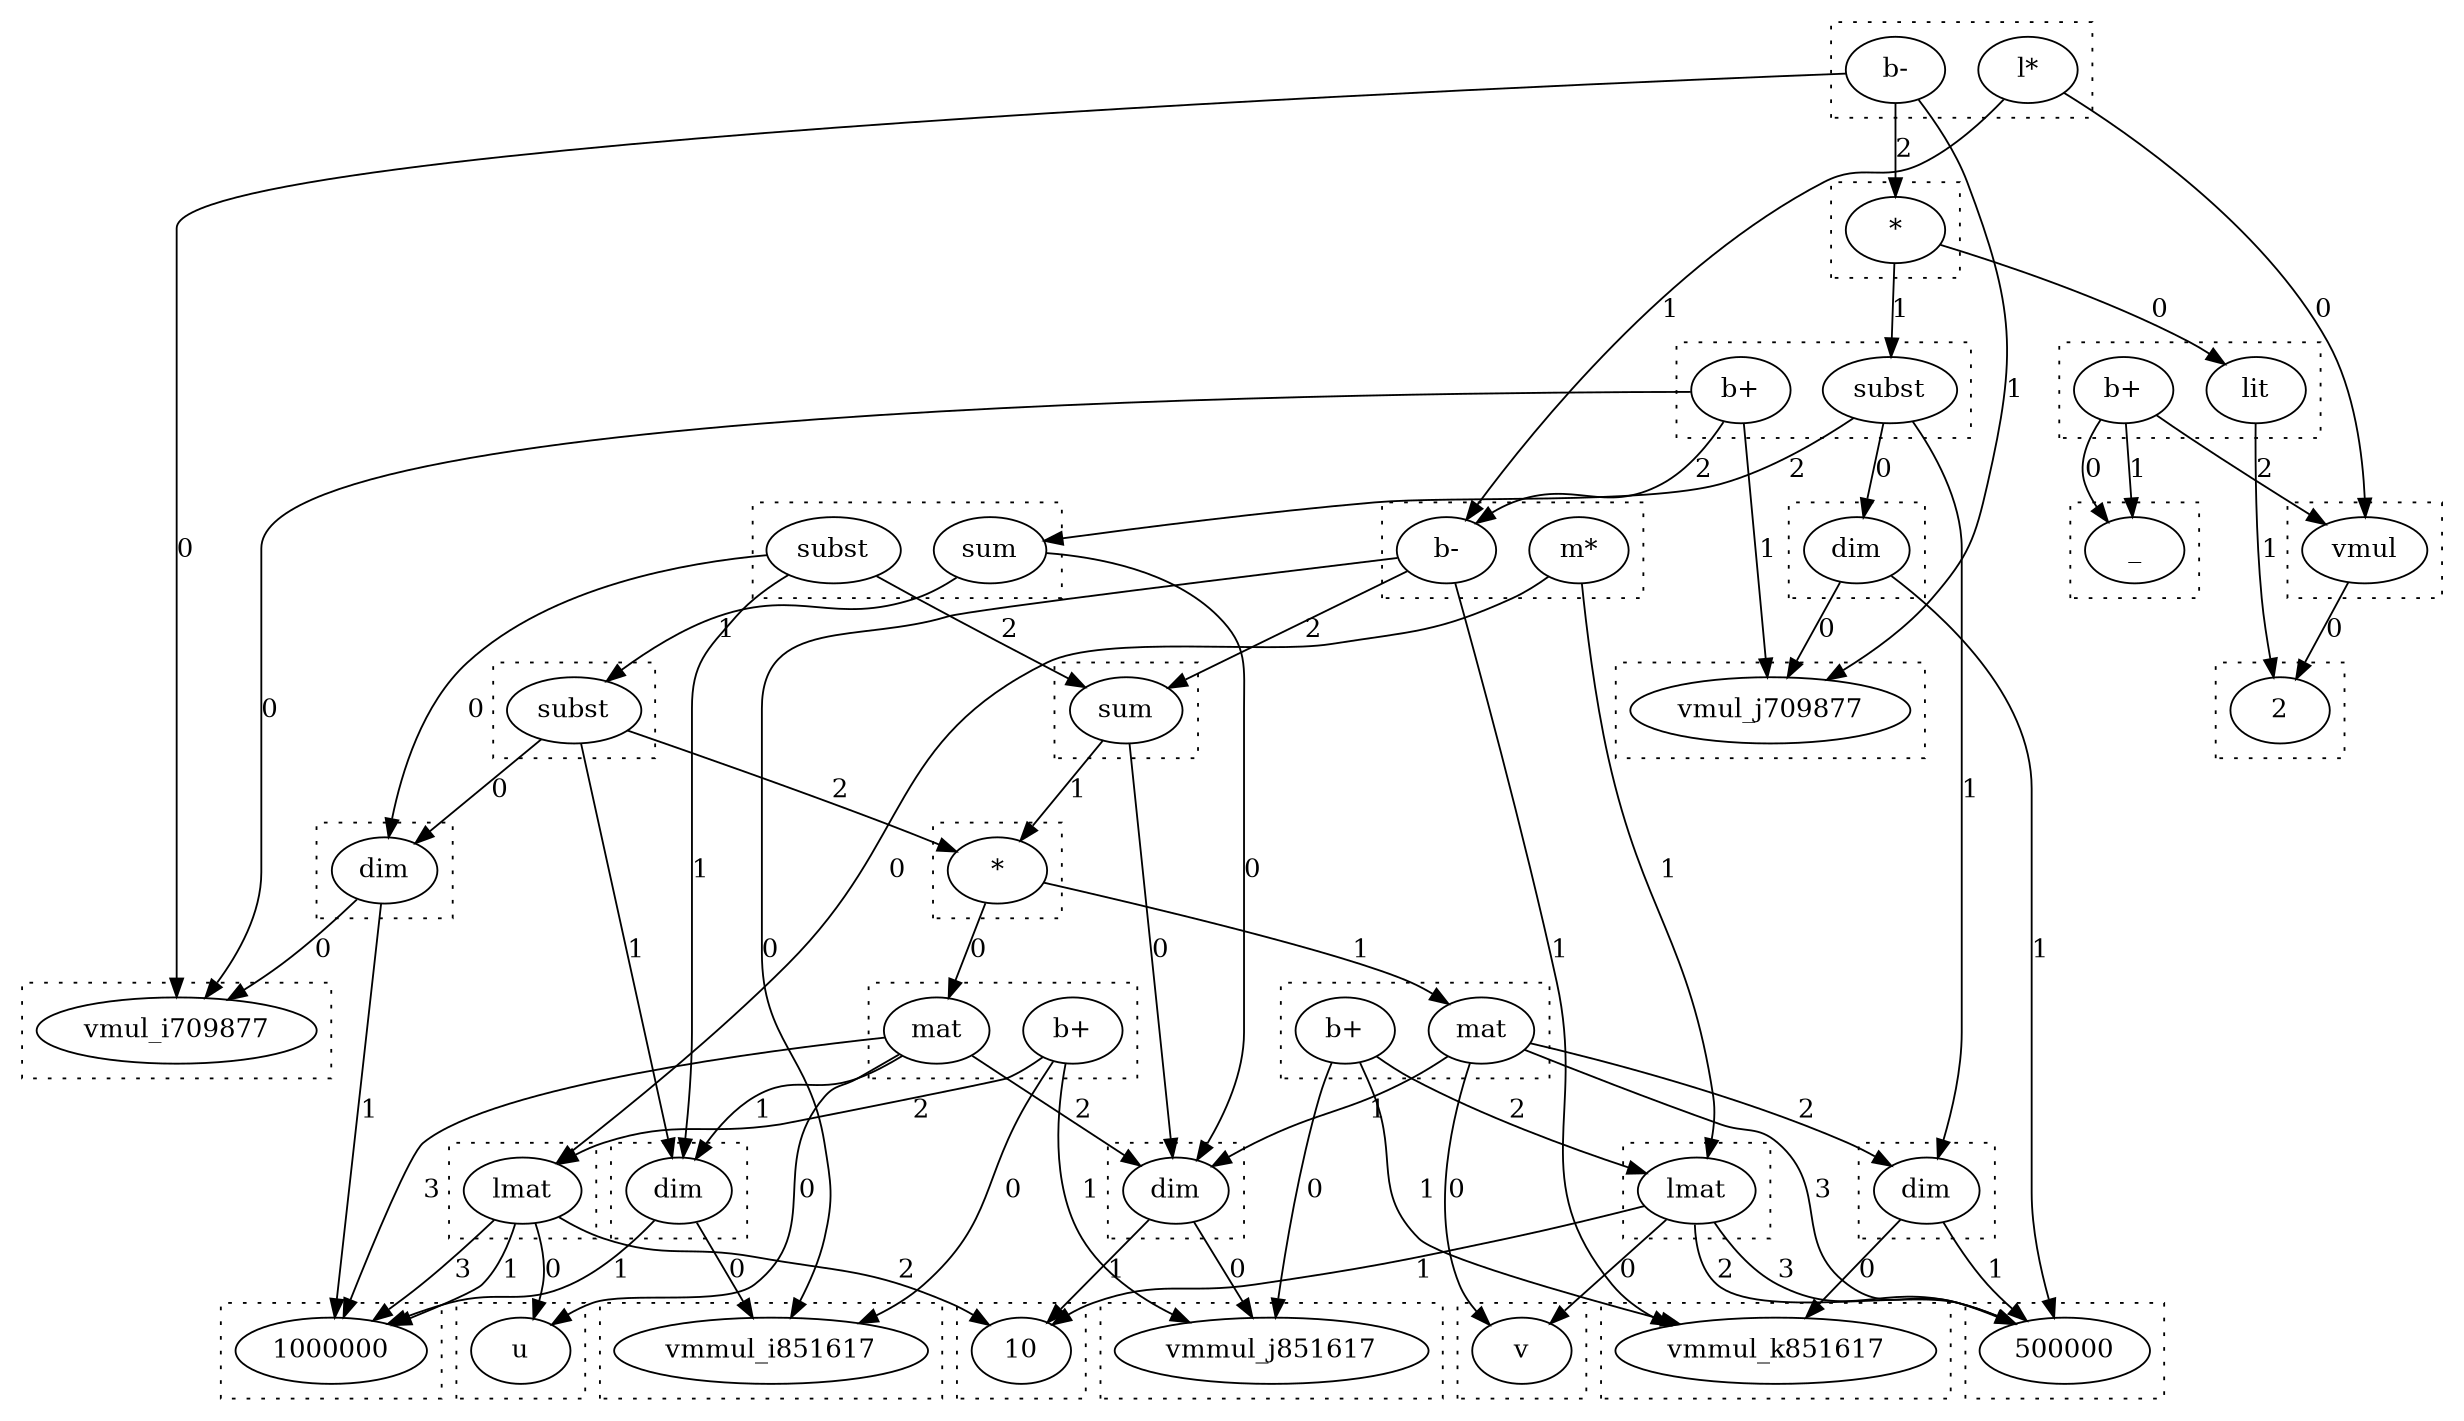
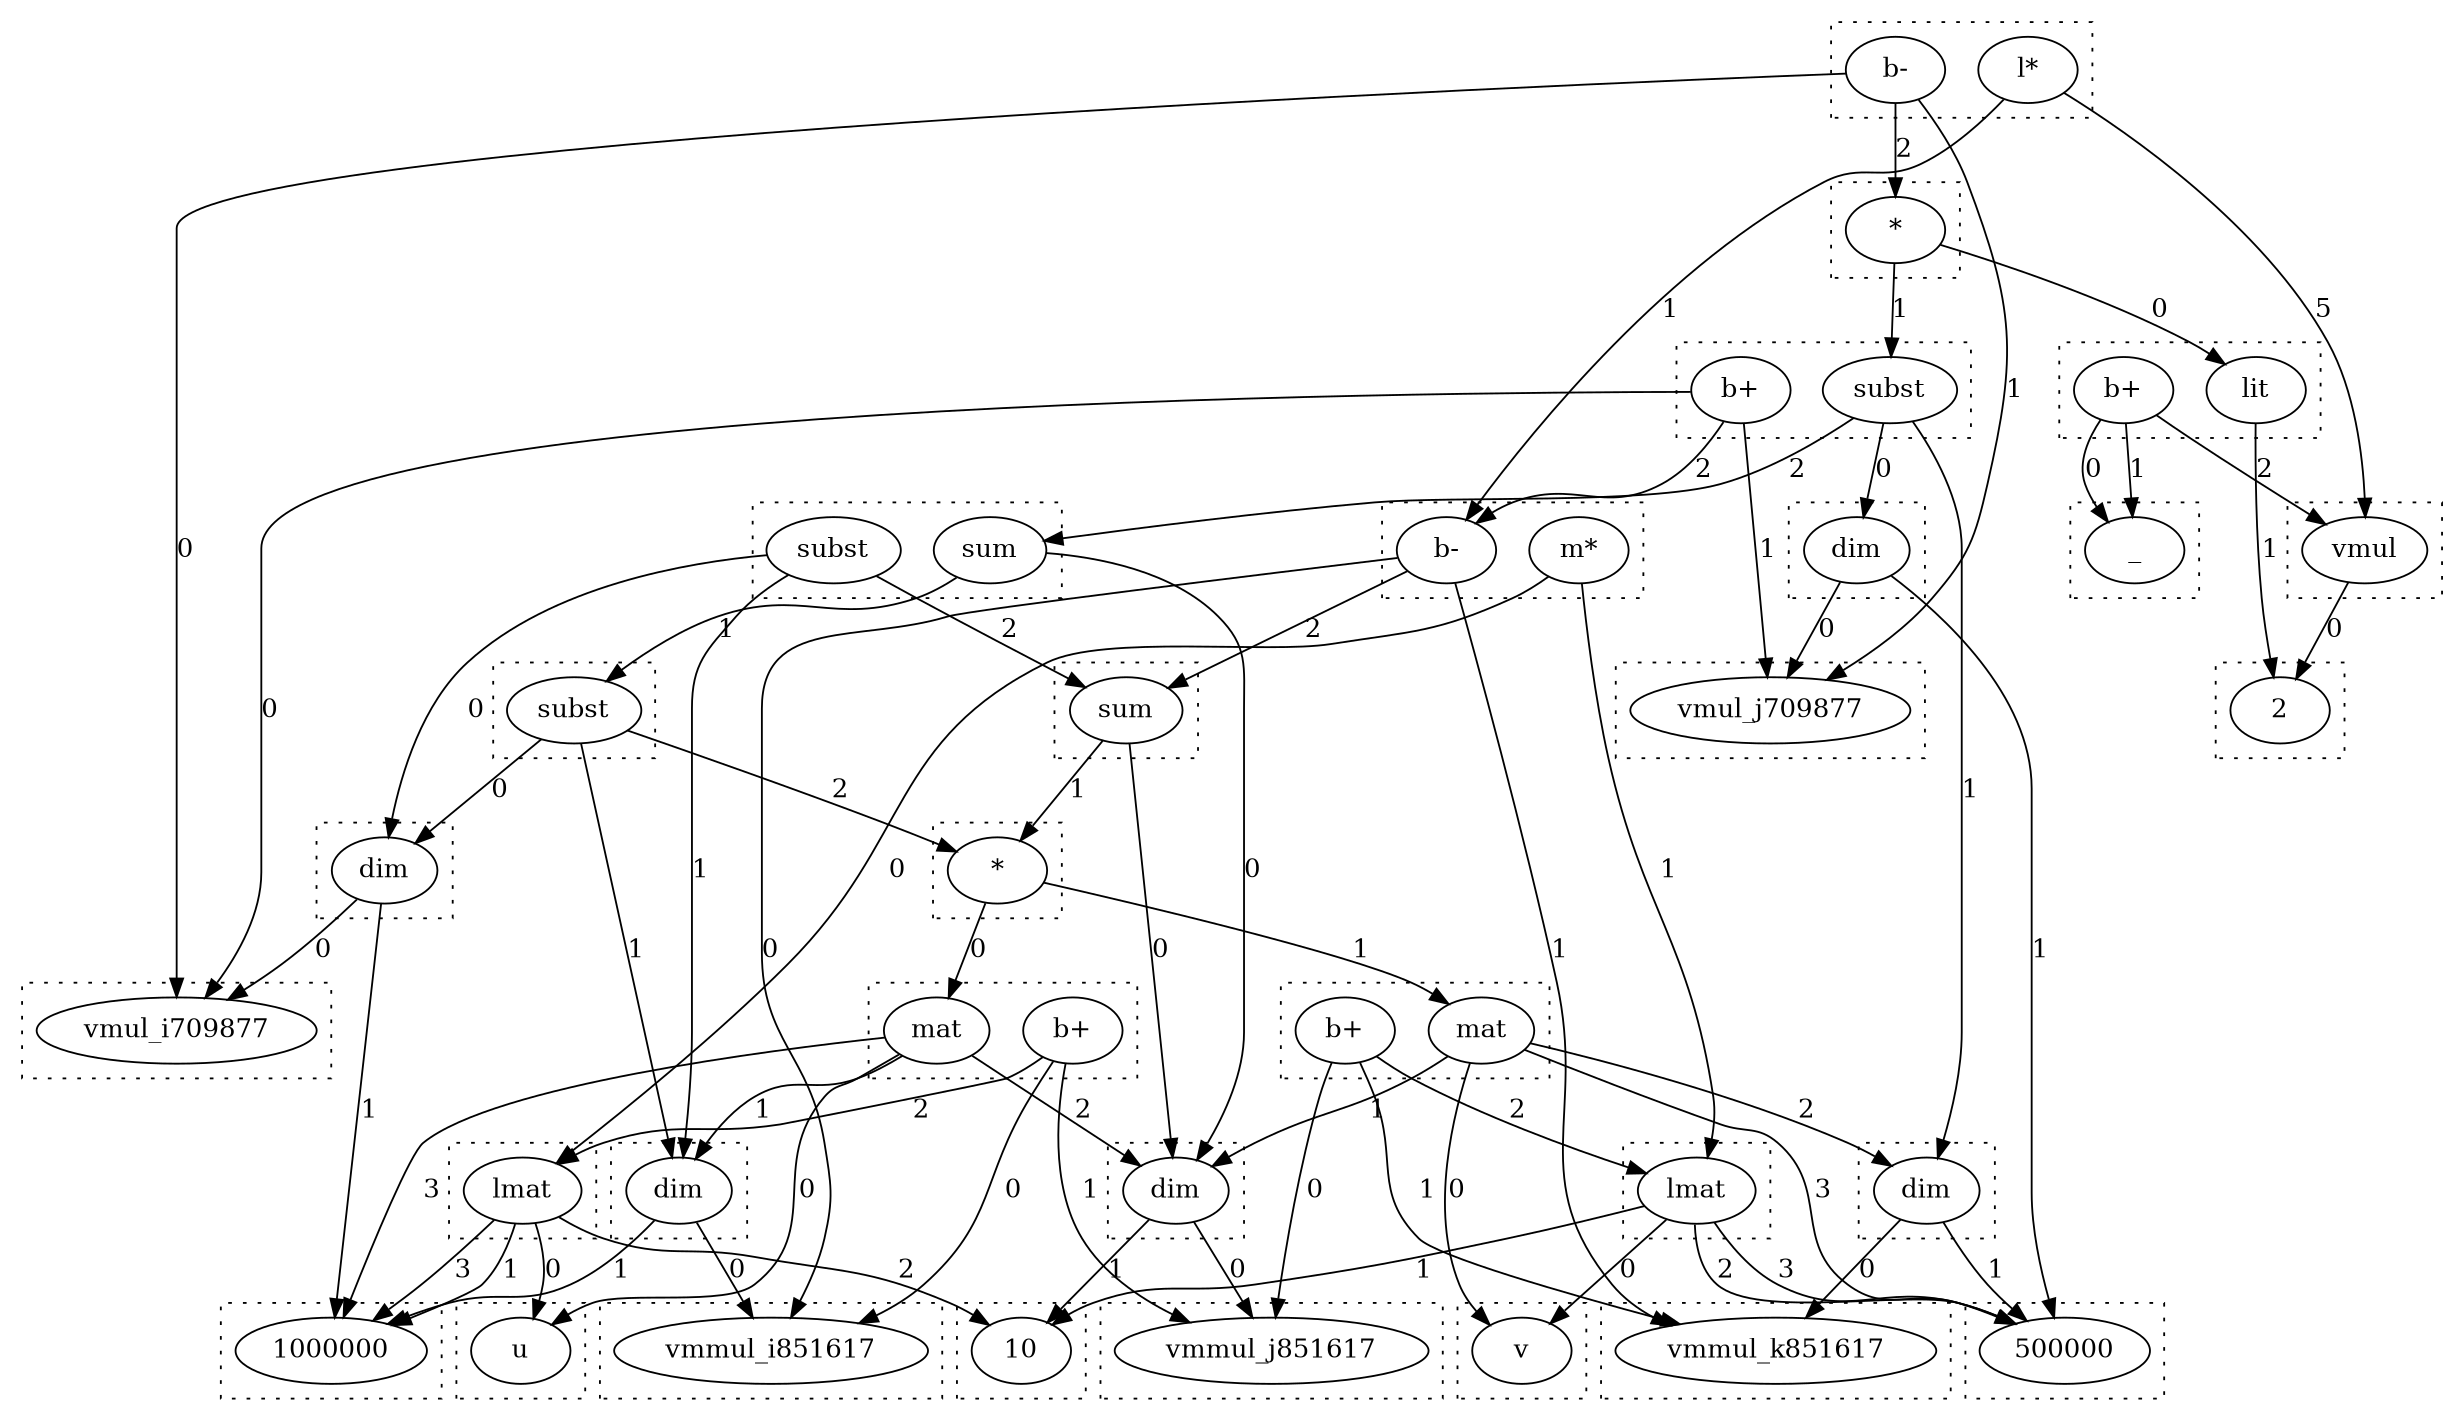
(2324, 310) -> (2324, 310)
